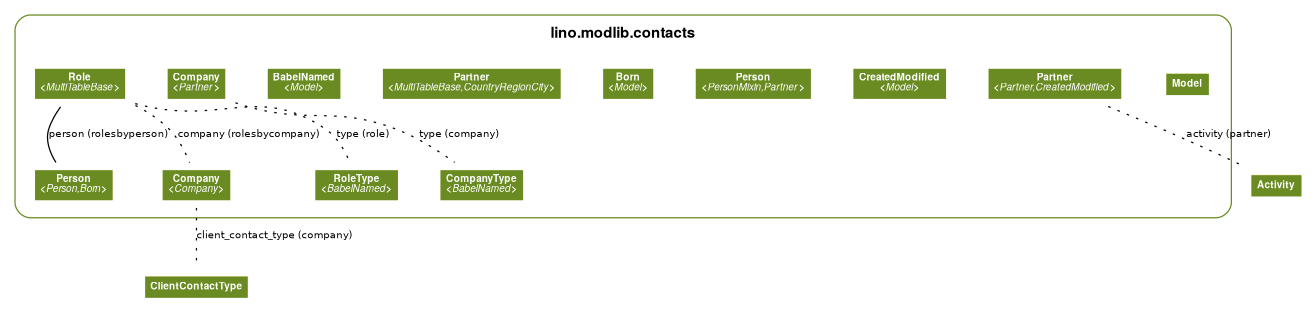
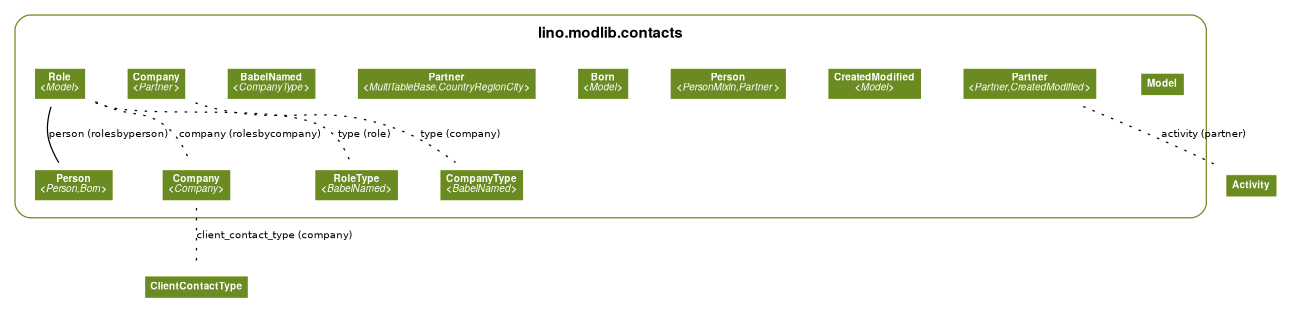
(80, 88) -> (60, 88)
(304, 88) -> (272, 88)
